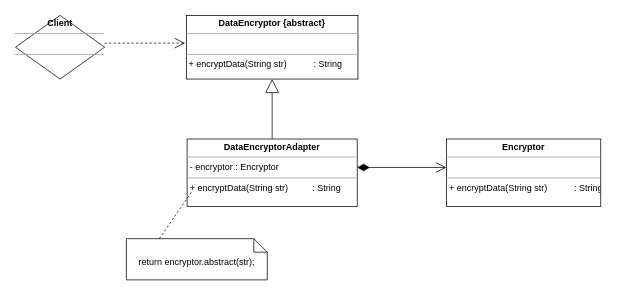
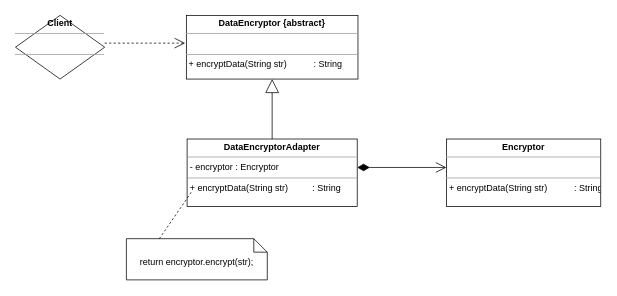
(197, 268) -> (197, 268)
